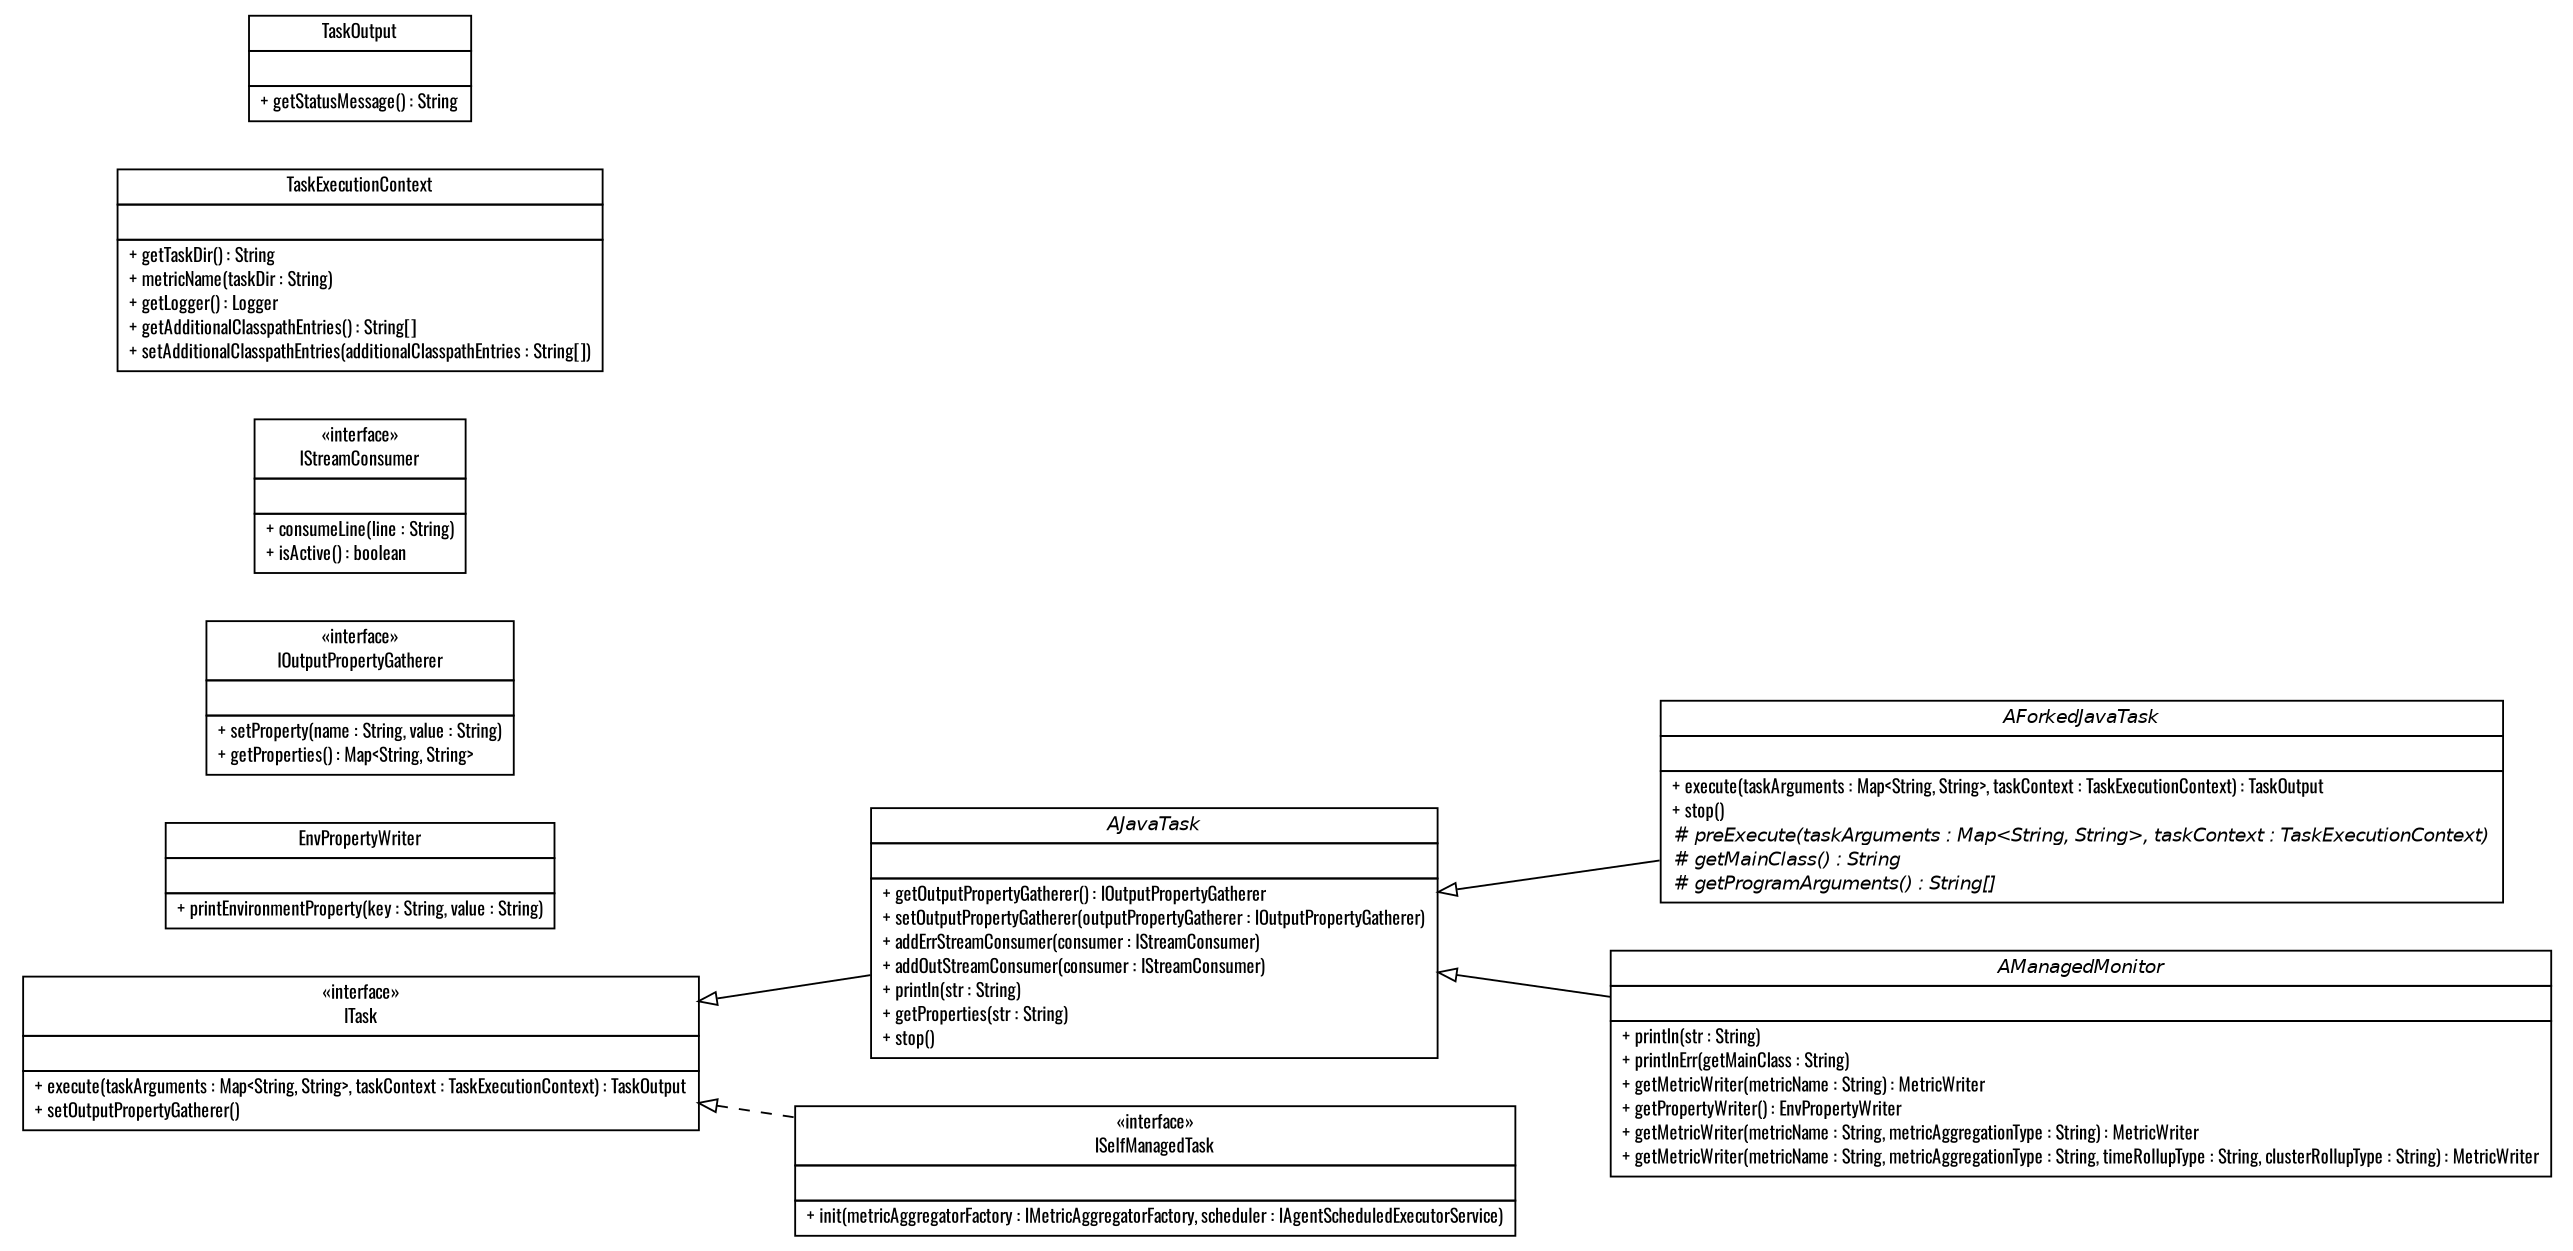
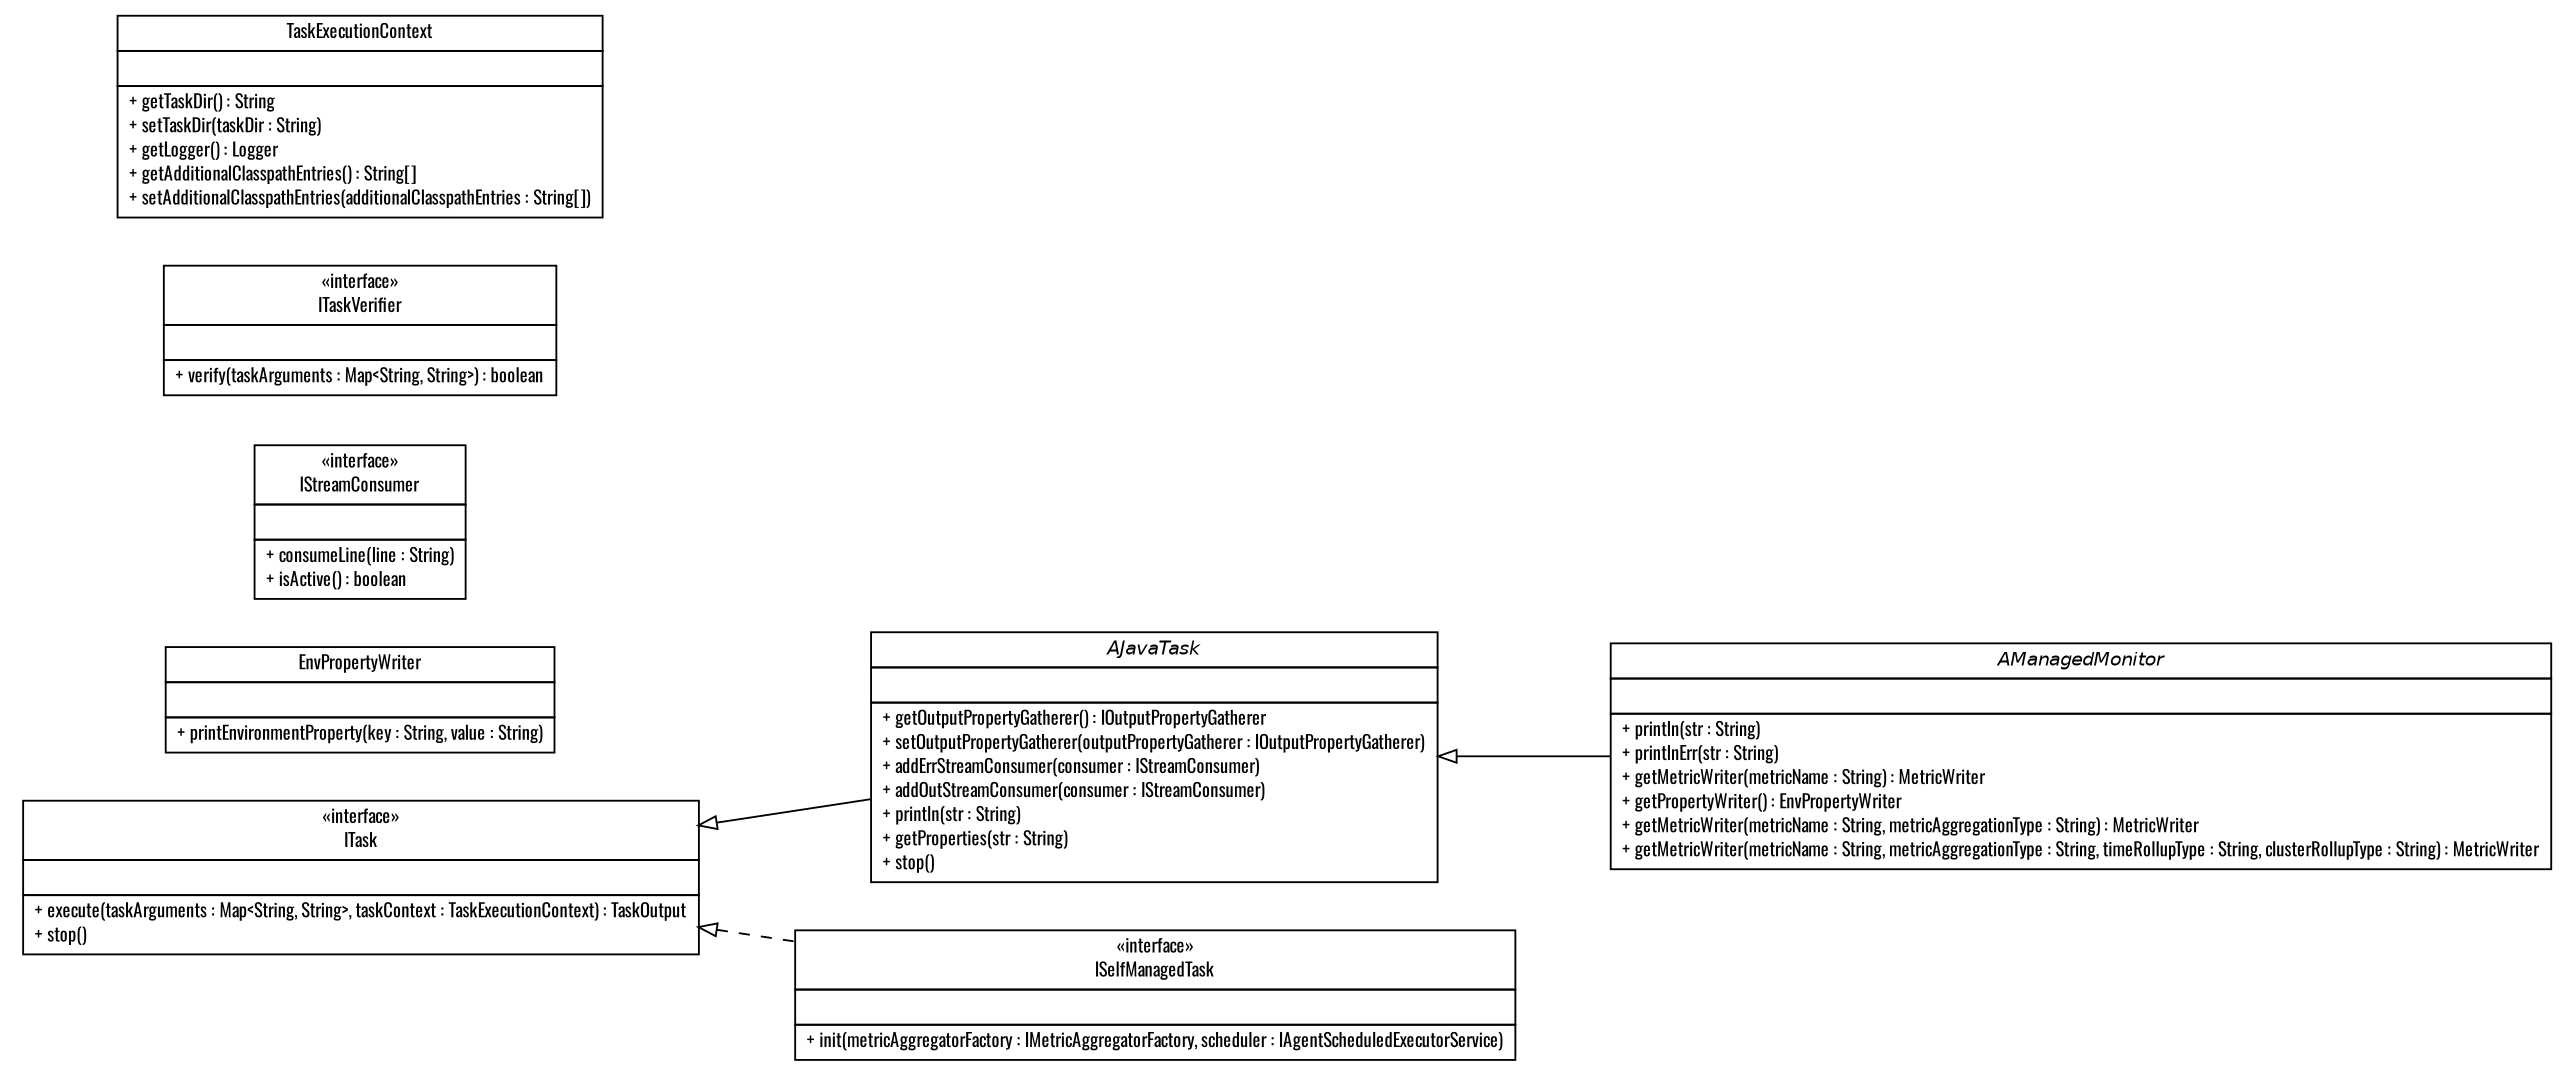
(360, 68) -> none
(231, 280) -> (226, 127)
none -> (360, 330)
(360, 697) -> none
(2081, 801) -> none
(1736, 1062) -> (1701, 754)
(137, 1112) -> (61, 936)
